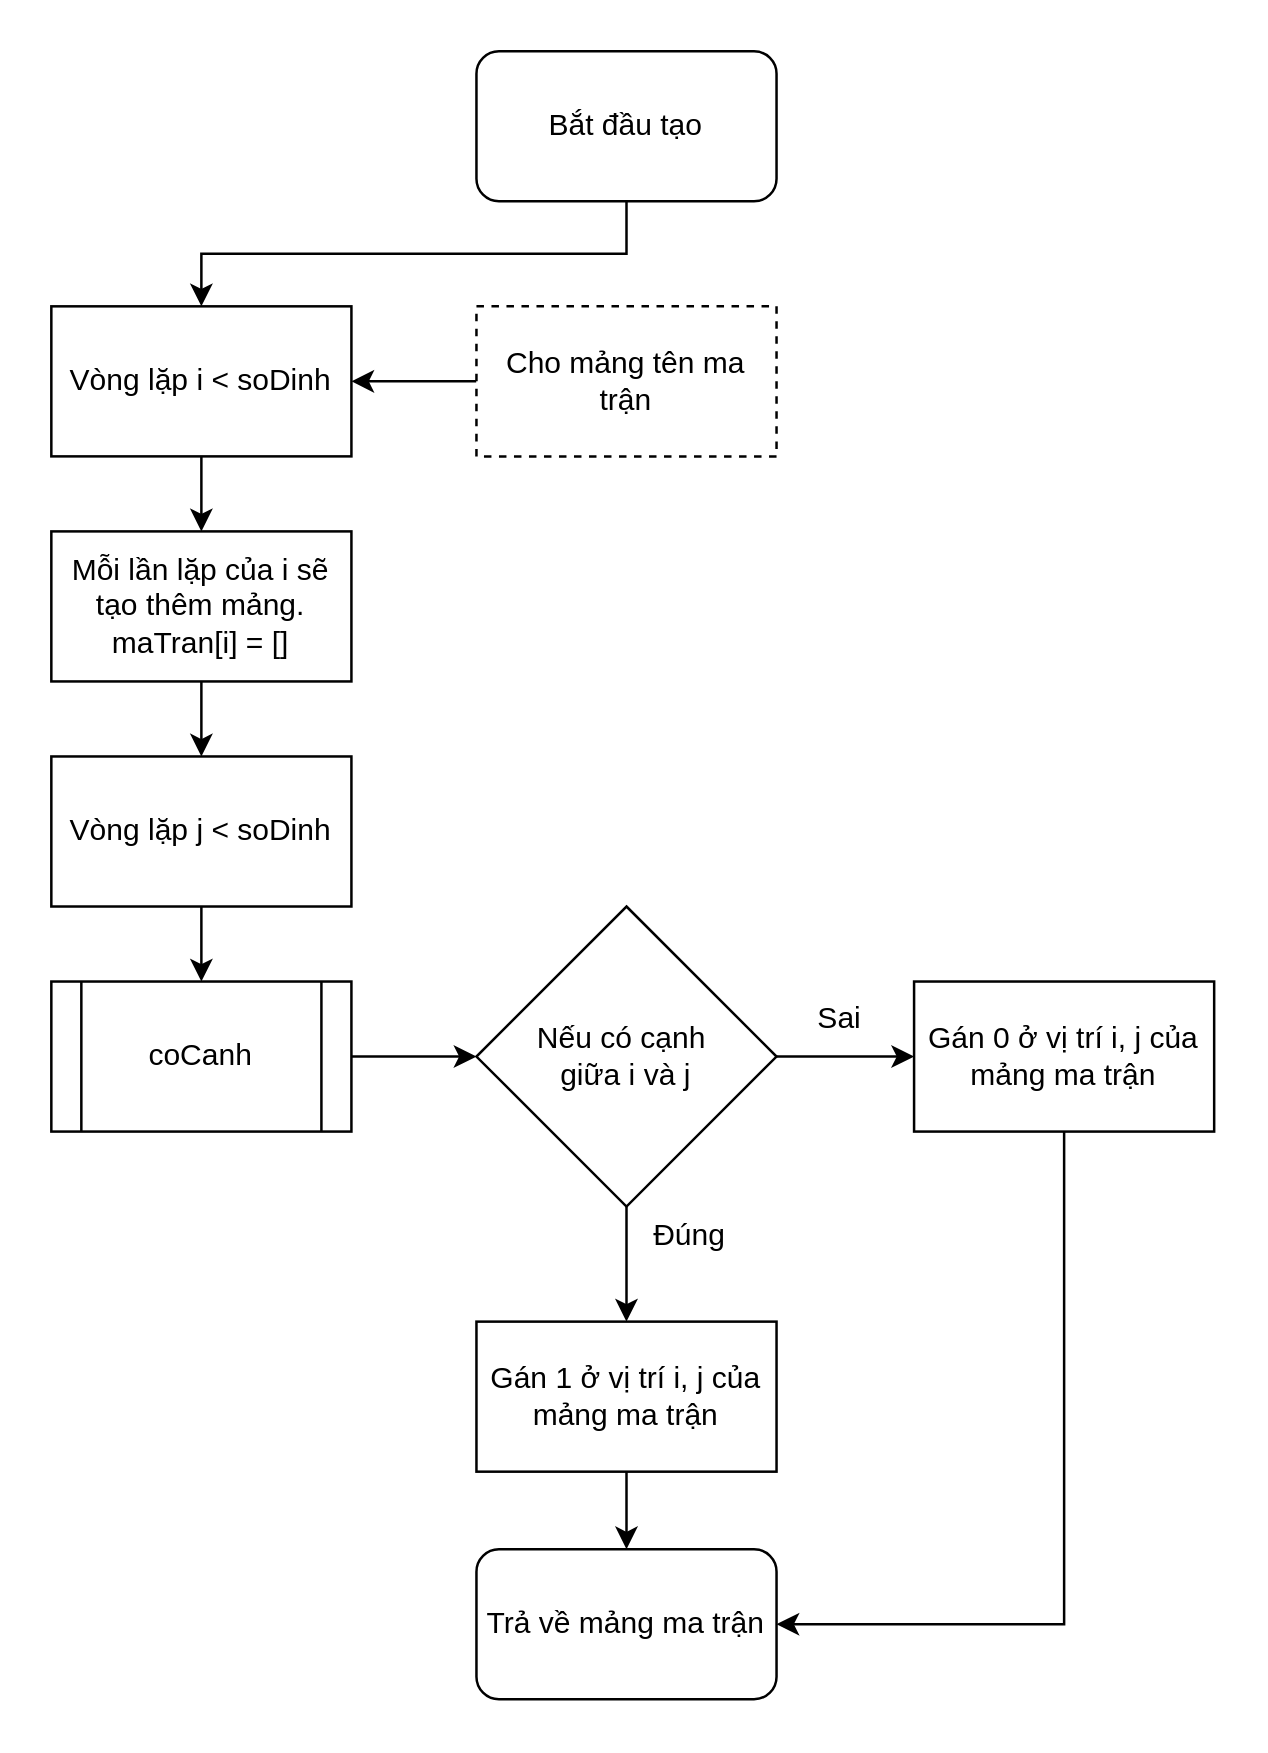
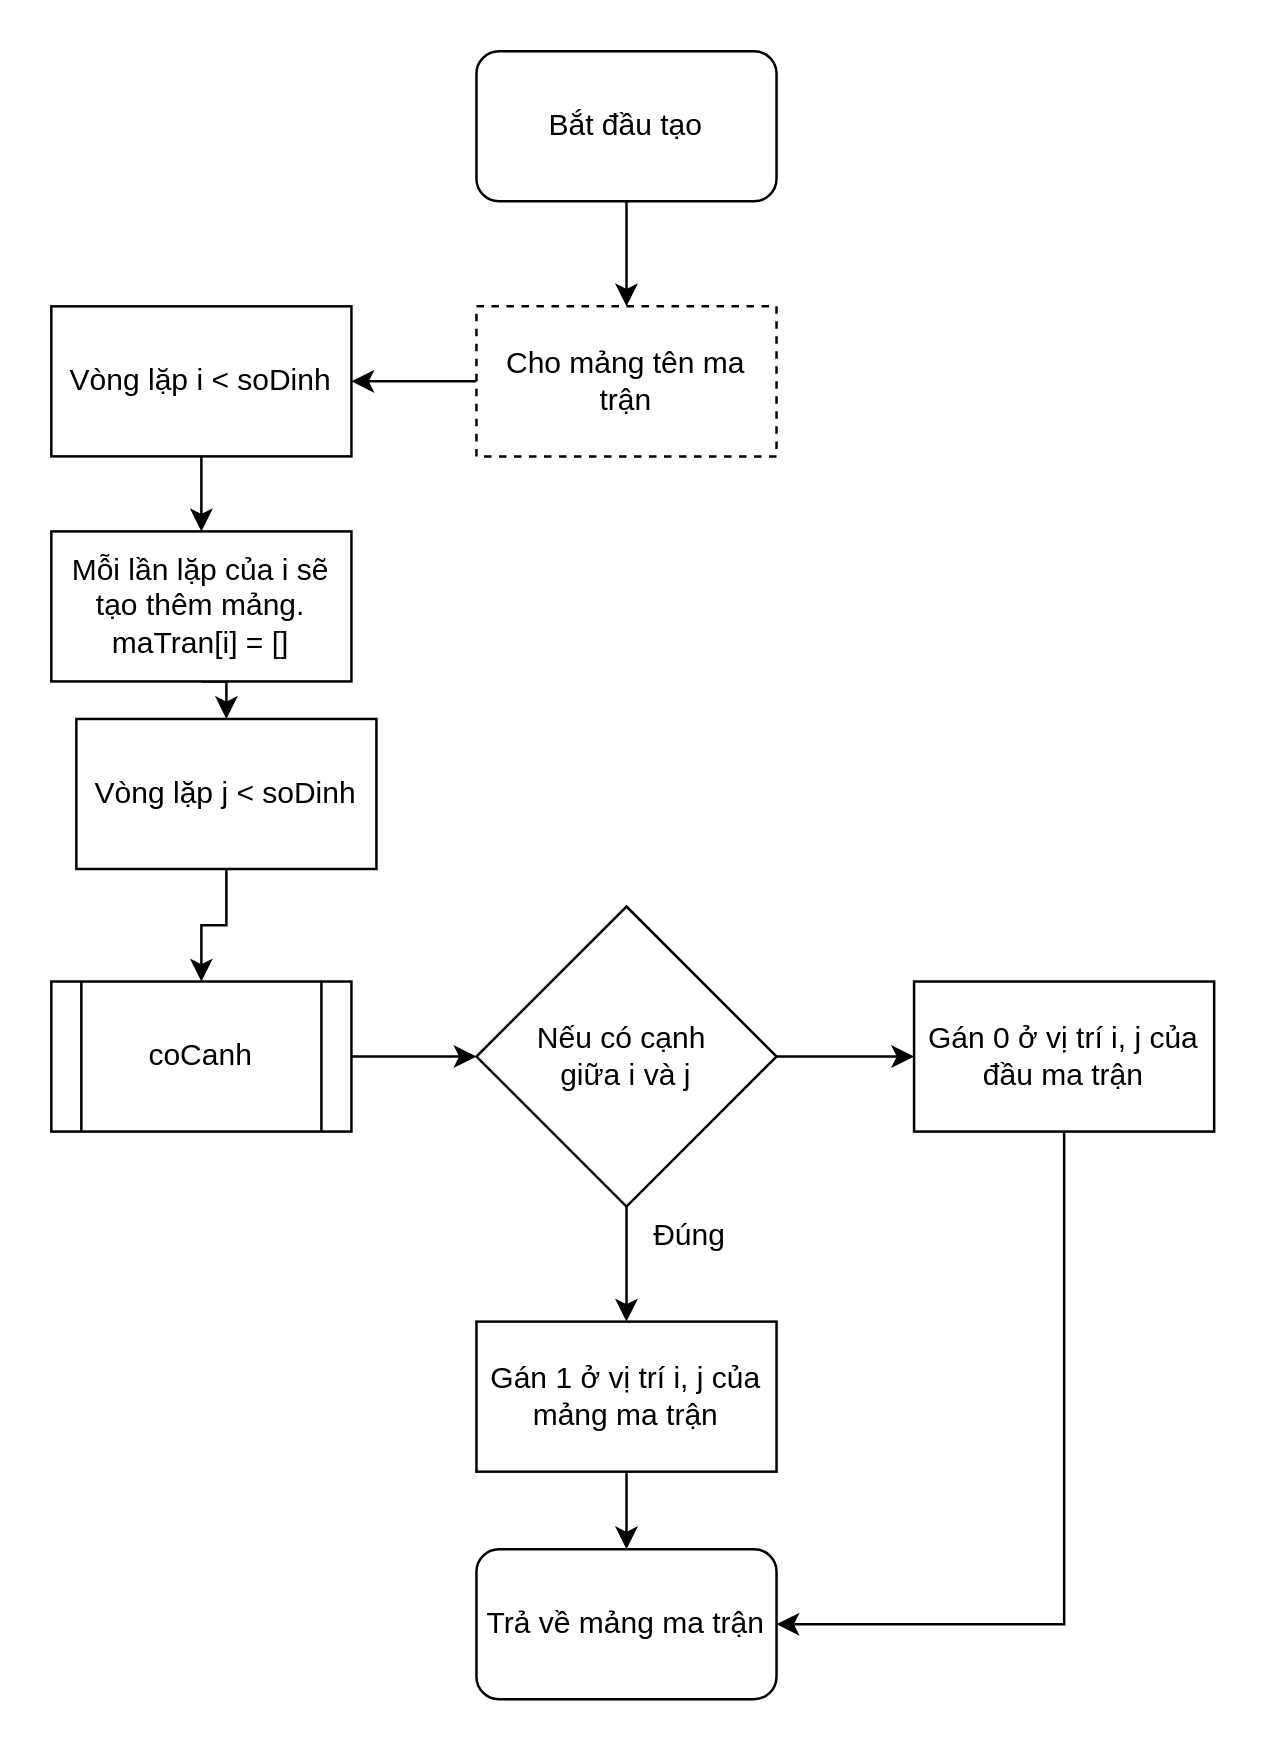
(398, 254) -> (626, 270)
(201, 831) -> (226, 794)
(839, 1019) -> none
(1064, 1056) -> (1064, 1056)
